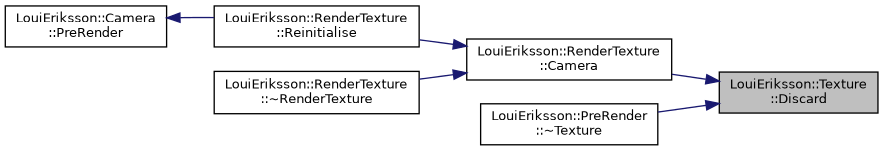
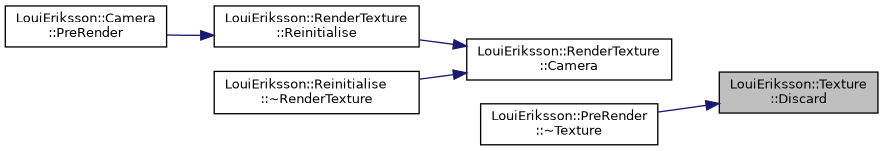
(197, 18) -> (184, 35)
(689, 77) -> none
(317, 93) -> (317, 93)
